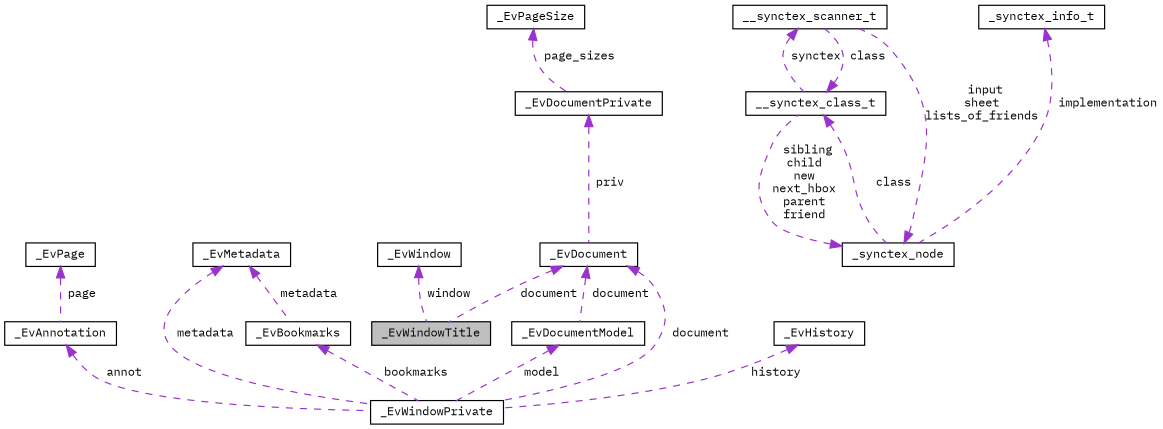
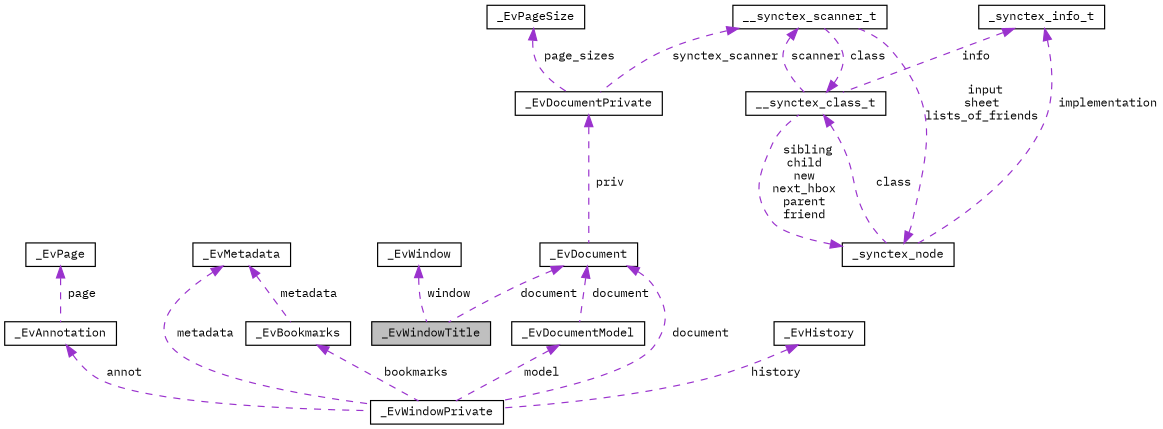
none -> (659, 53)
(813, 56) -> (813, 56)
none -> (923, 62)
